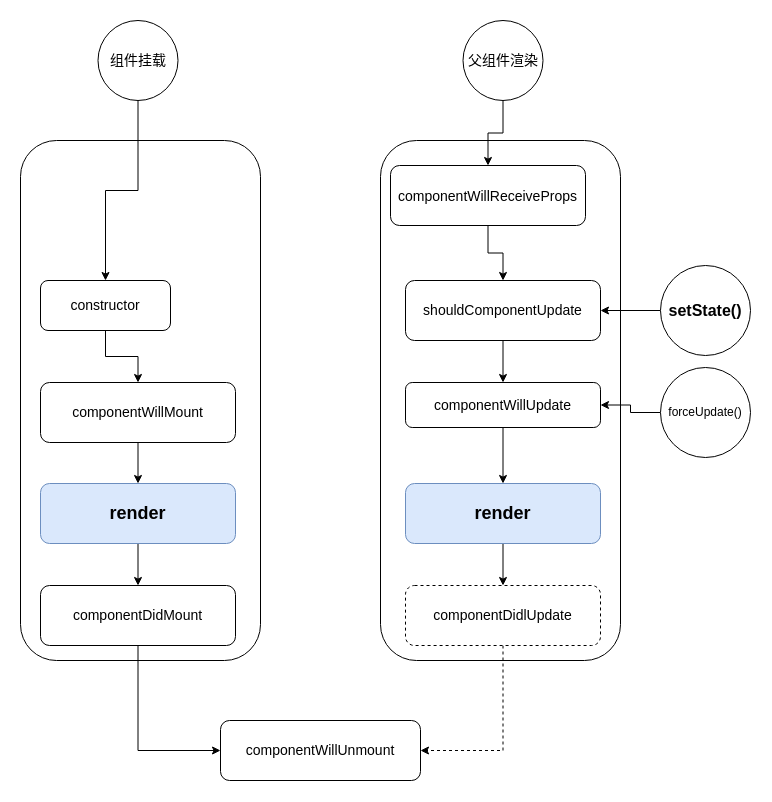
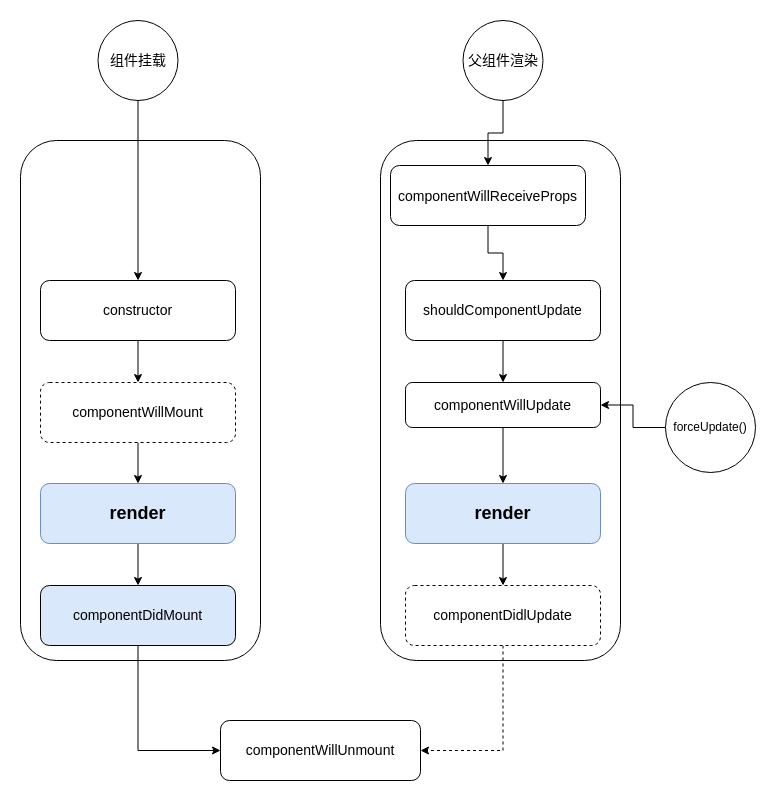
(106, 306) -> (138, 311)
(634, 311) -> none
(706, 311) -> none
(138, 413) -> (138, 413)
(706, 413) -> (711, 428)
(138, 616) -> (138, 616)
